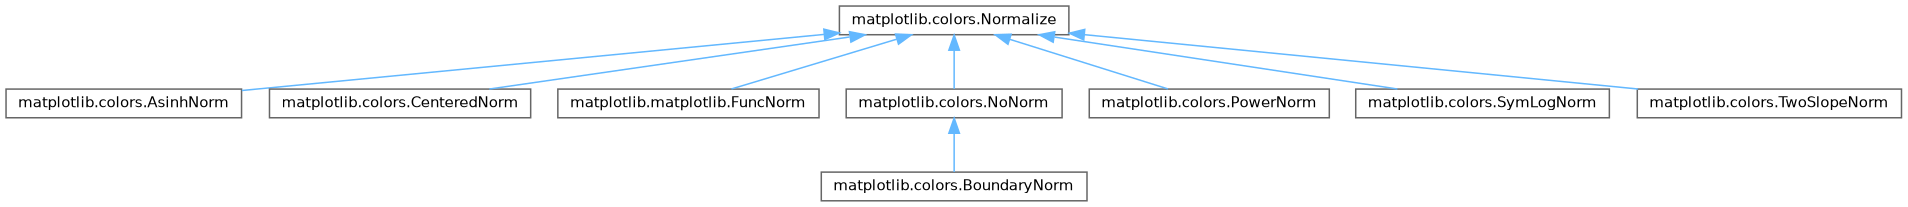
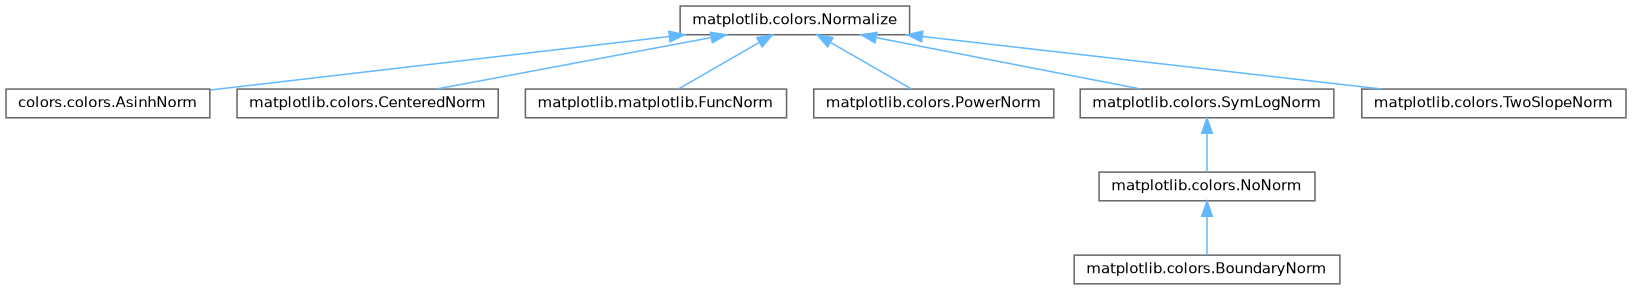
(954, 70) -> (1207, 153)
(124, 103) -> (108, 103)
